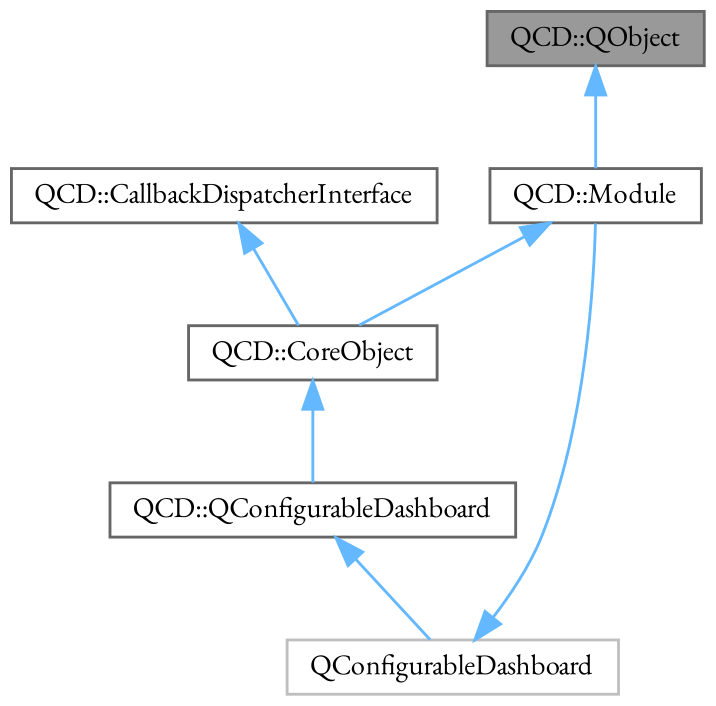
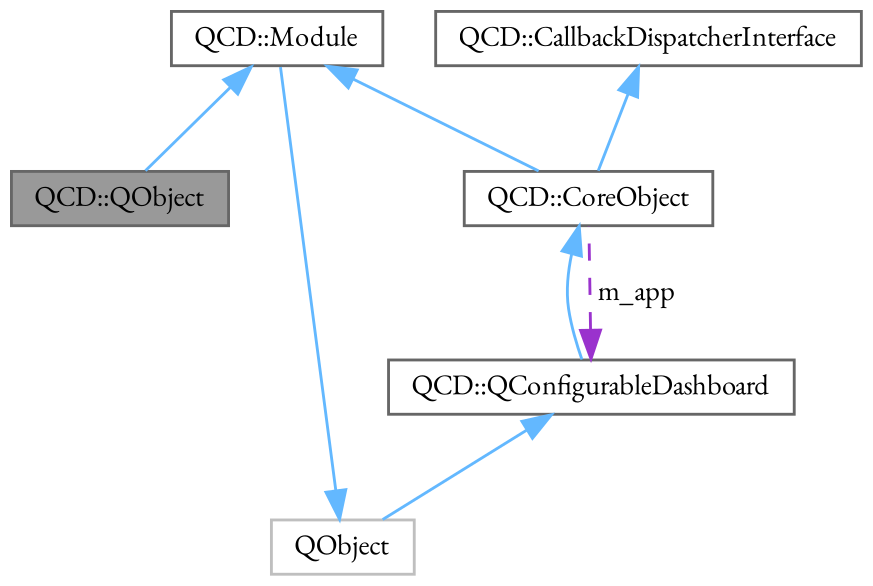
(596, 132) -> (188, 129)
none -> (590, 278)
(453, 667) -> (343, 547)
